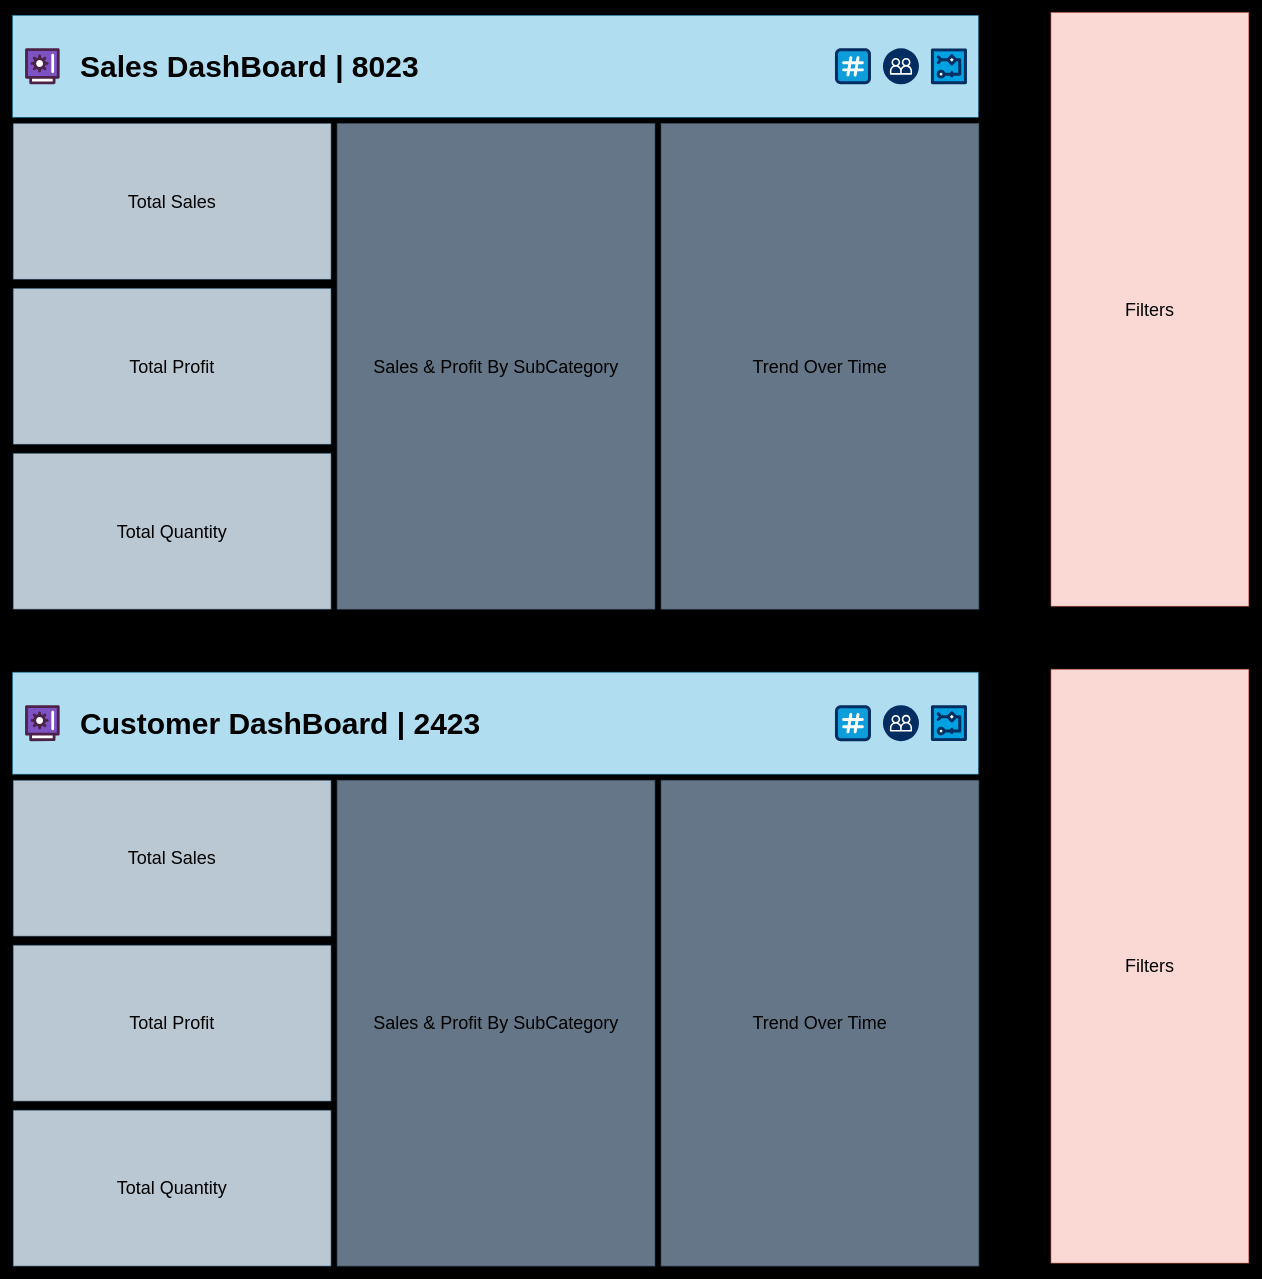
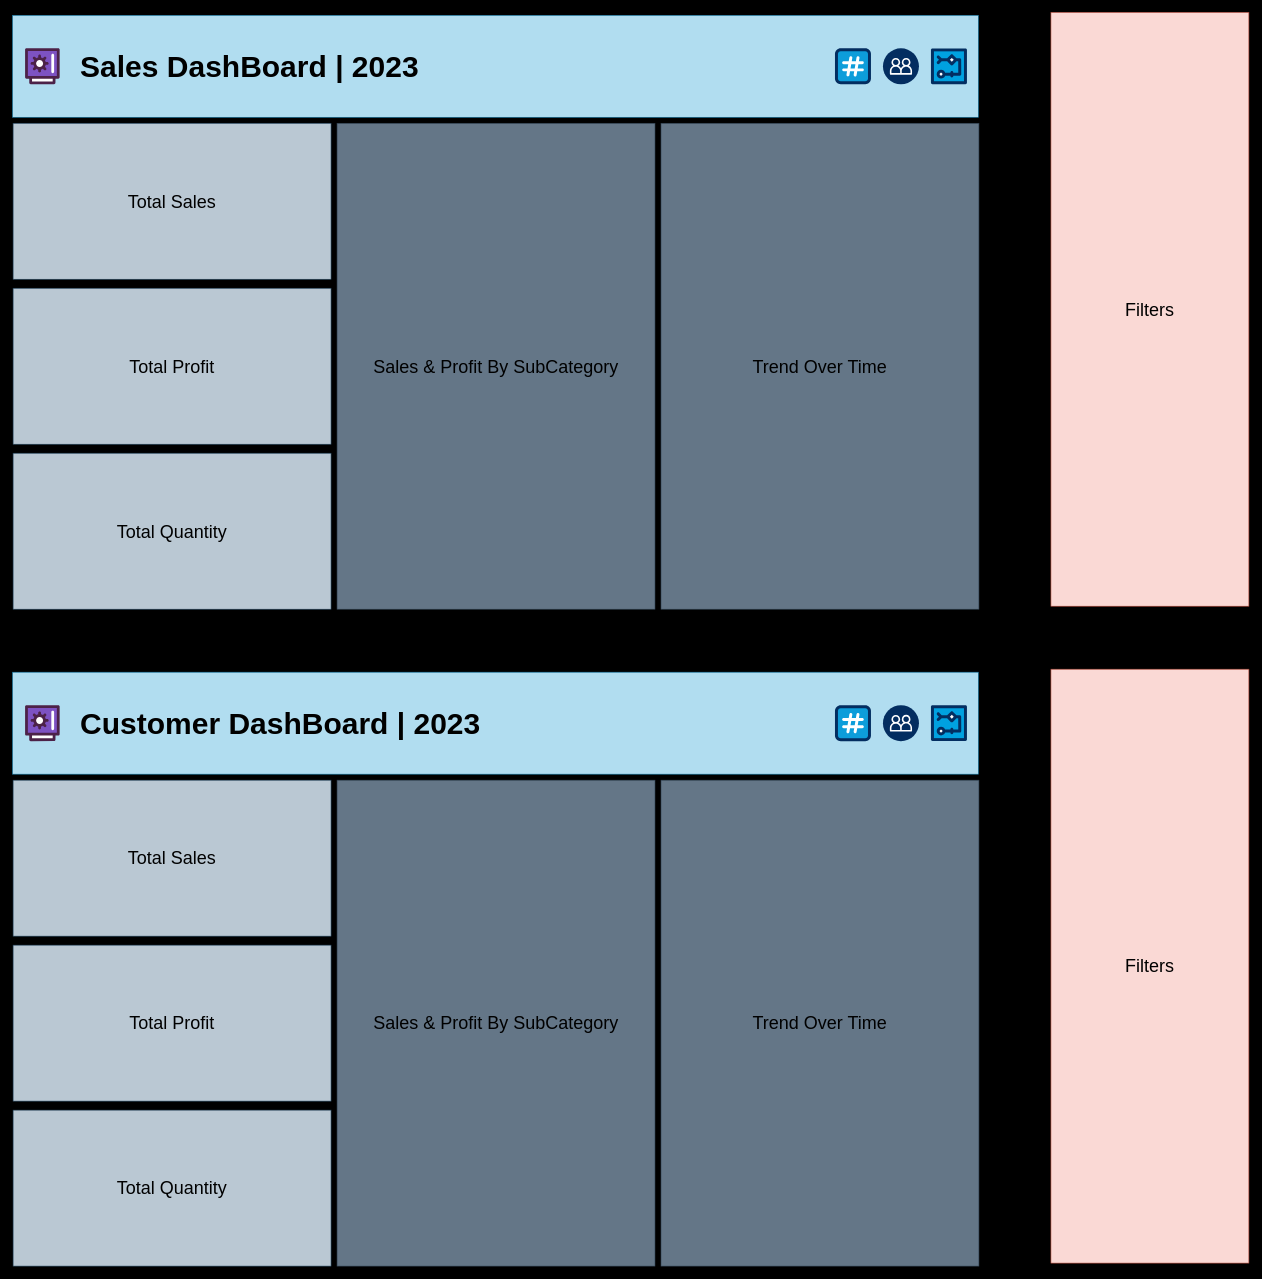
(53, 66) -> (53, 66)
(60, 723) -> (60, 723)
